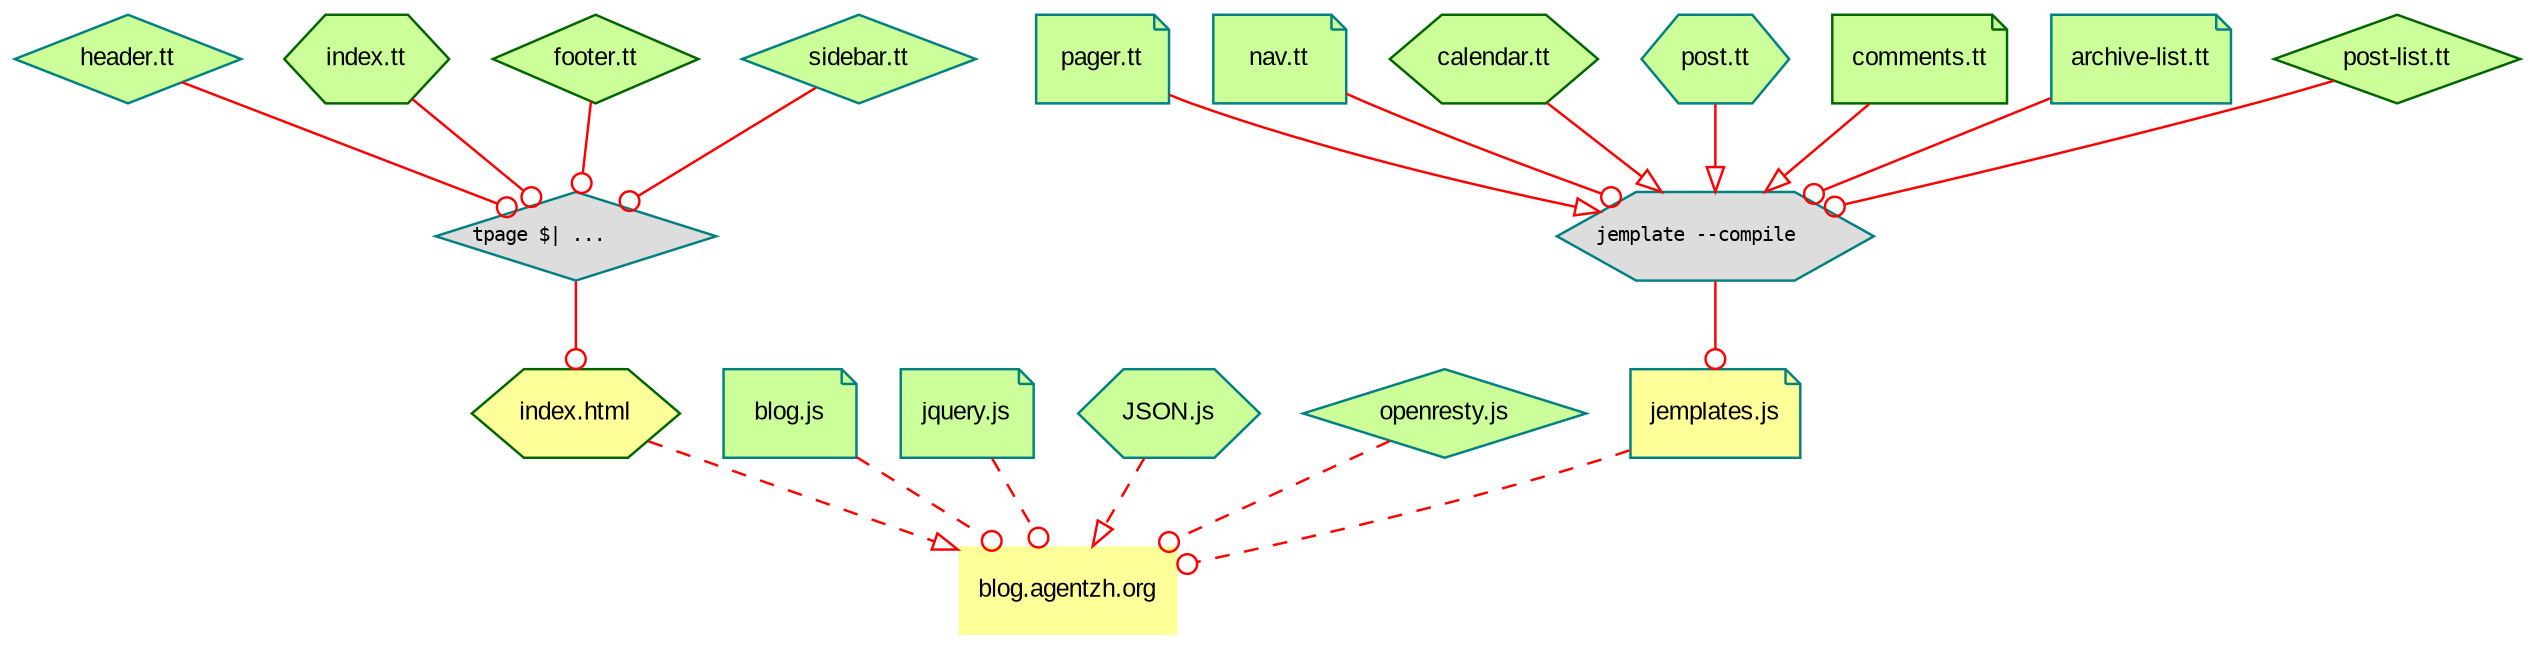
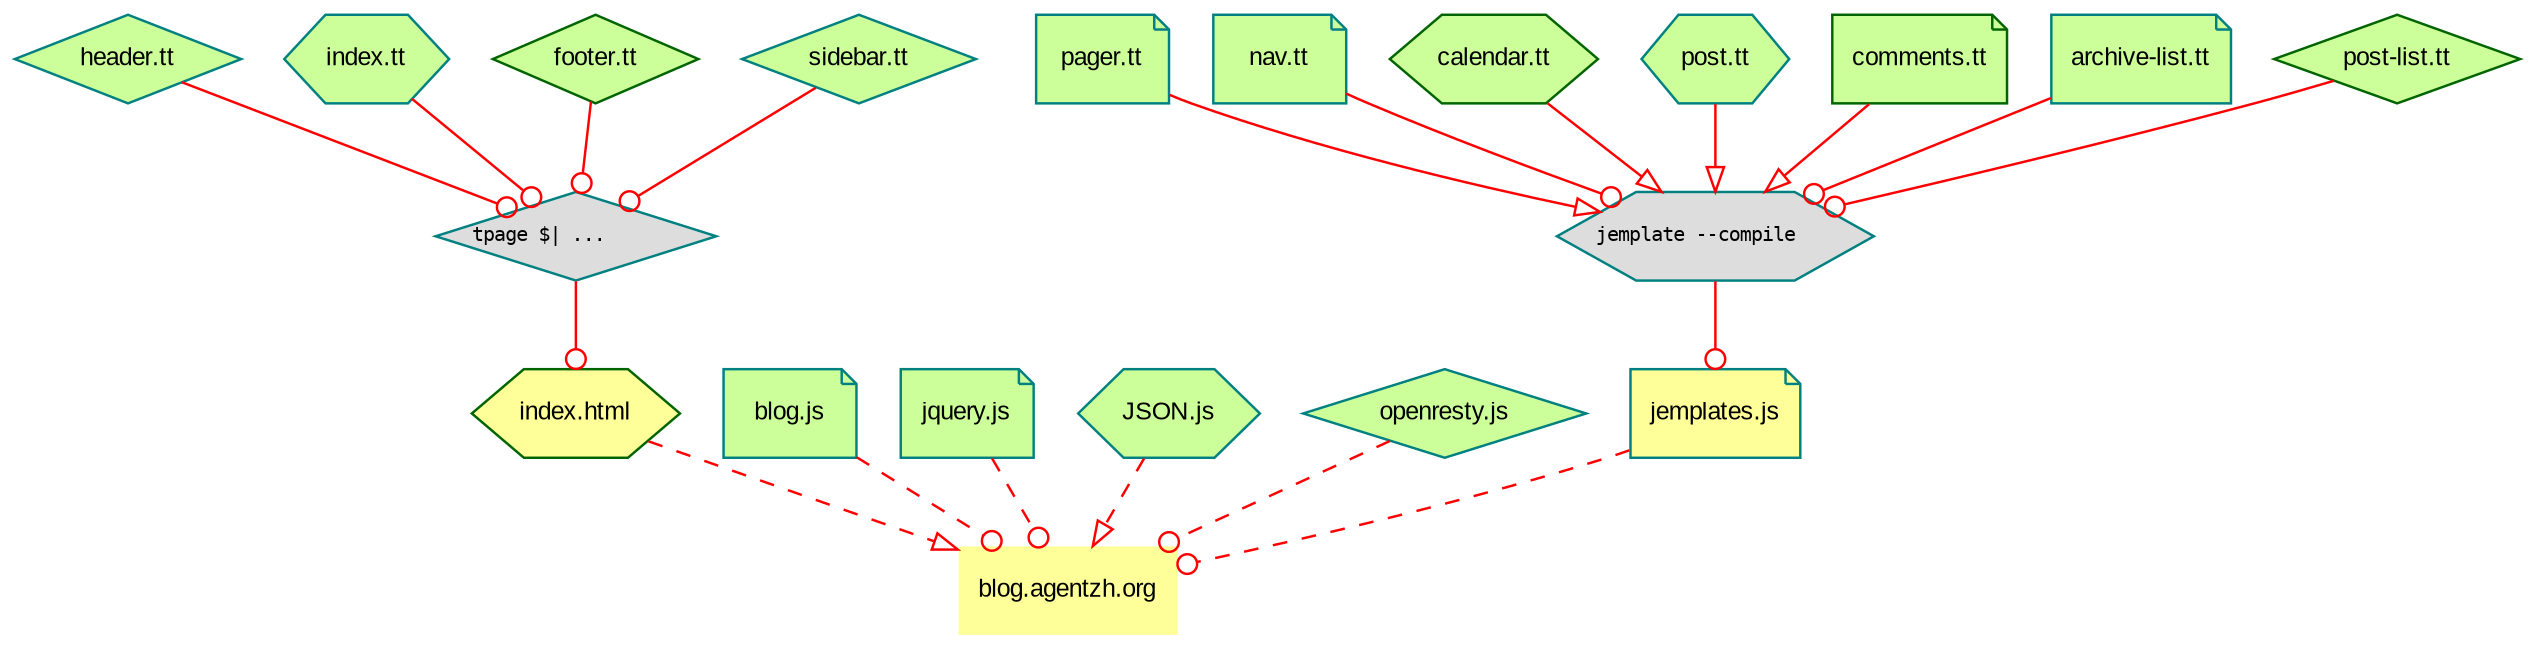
(367, 59) -> (367, 59)
